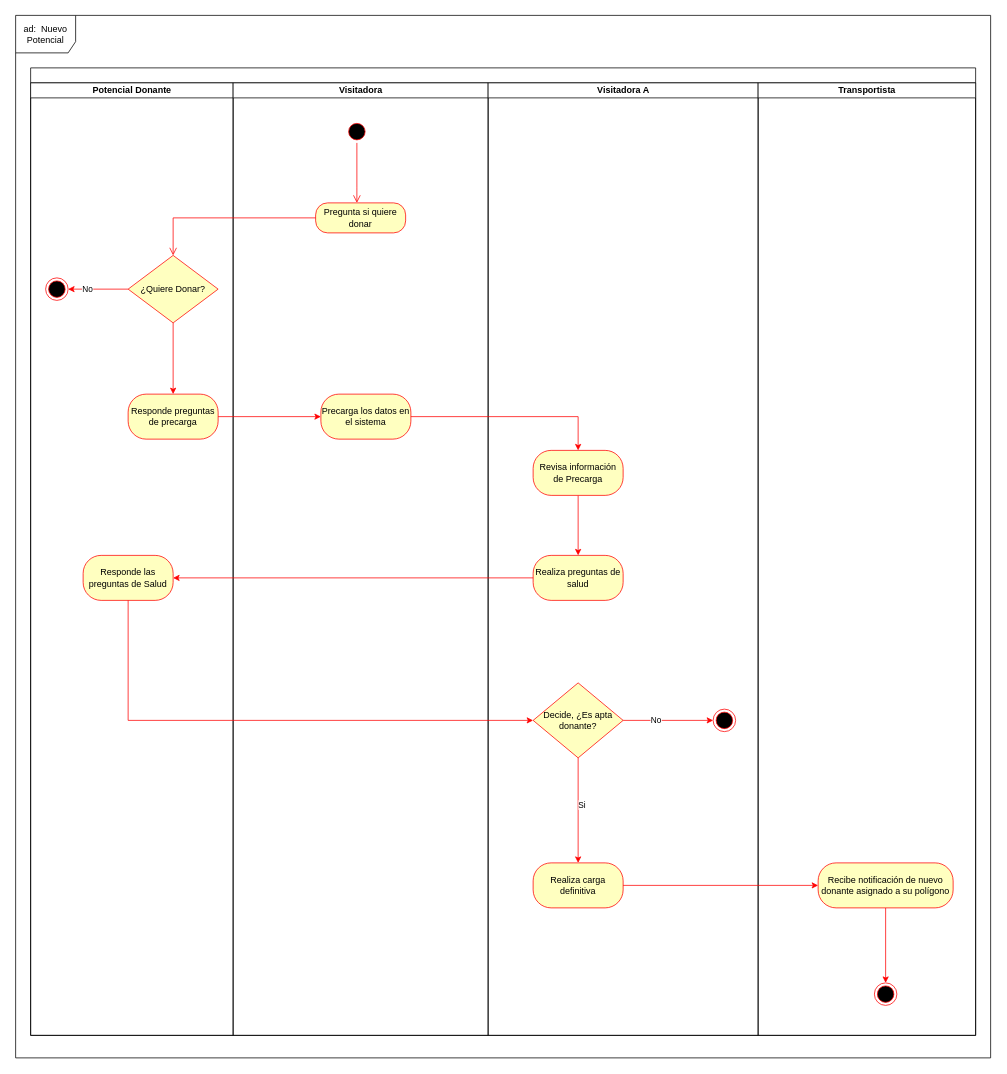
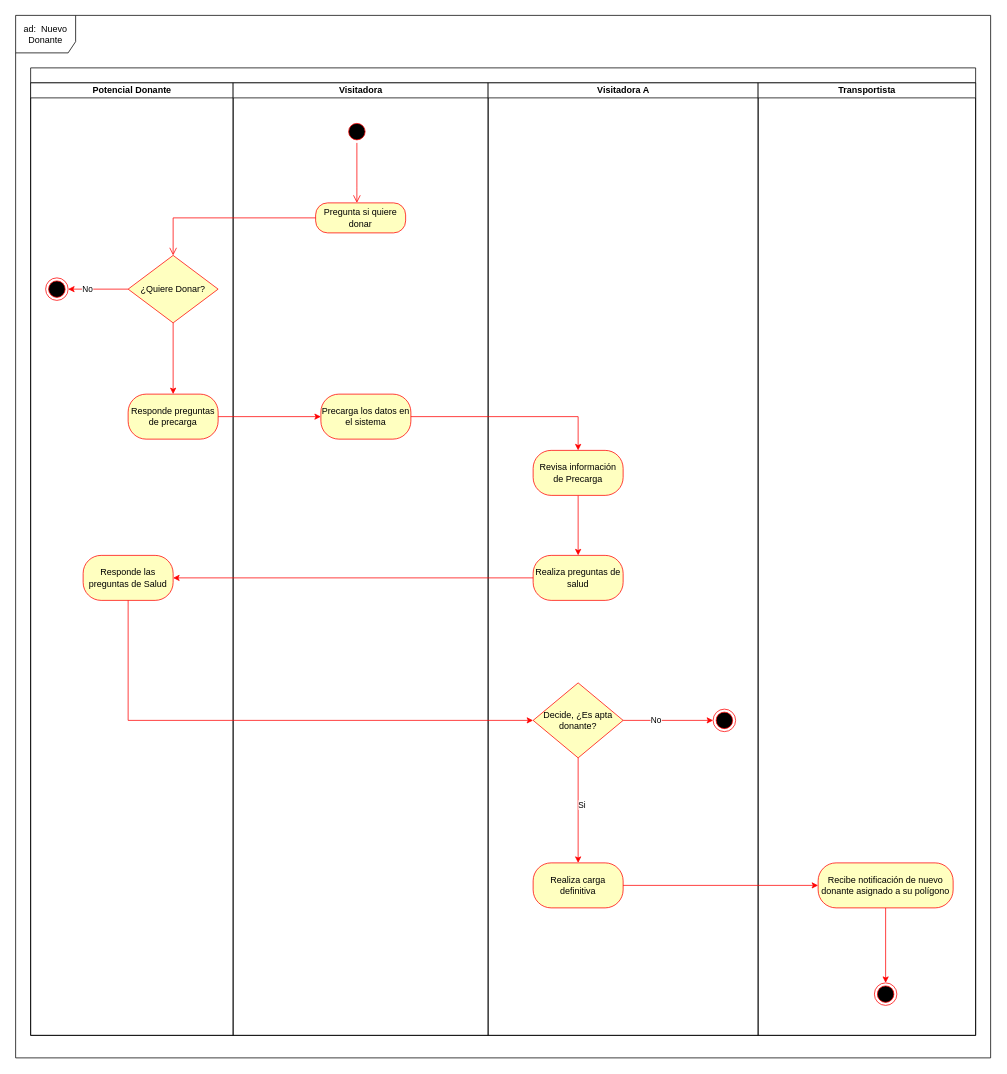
(45, 34) -> (45, 34)
